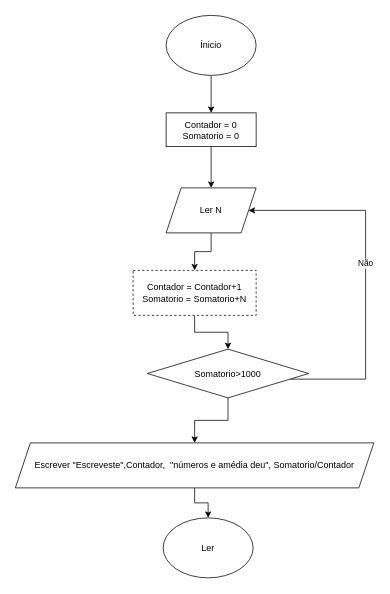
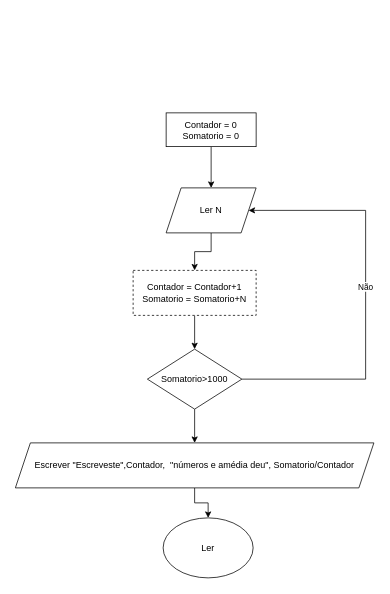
(211, 45) -> none
(211, 106) -> none
(228, 374) -> (195, 379)
